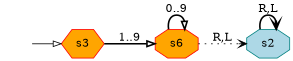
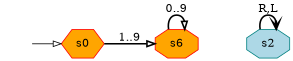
(83, 44) -> (83, 44)
(218, 44) -> none
